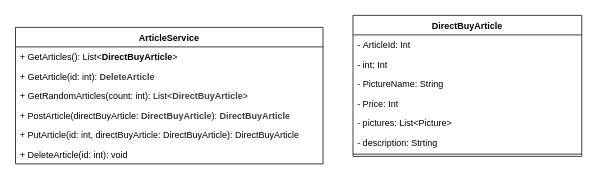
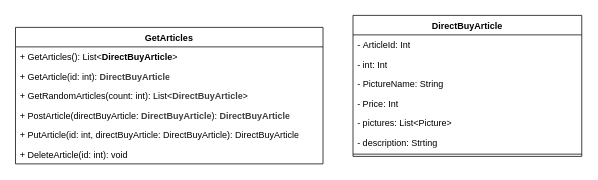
(169, 38) -> (169, 38)
(98, 77) -> (105, 77)
